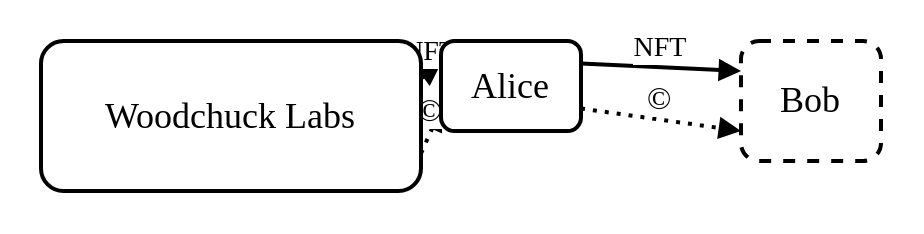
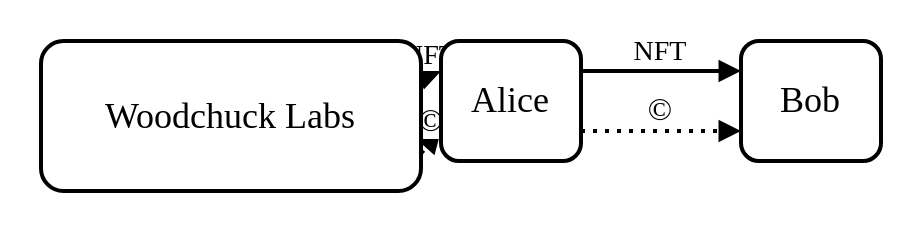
(511, 86) -> (511, 101)
(811, 101) -> (811, 101)
